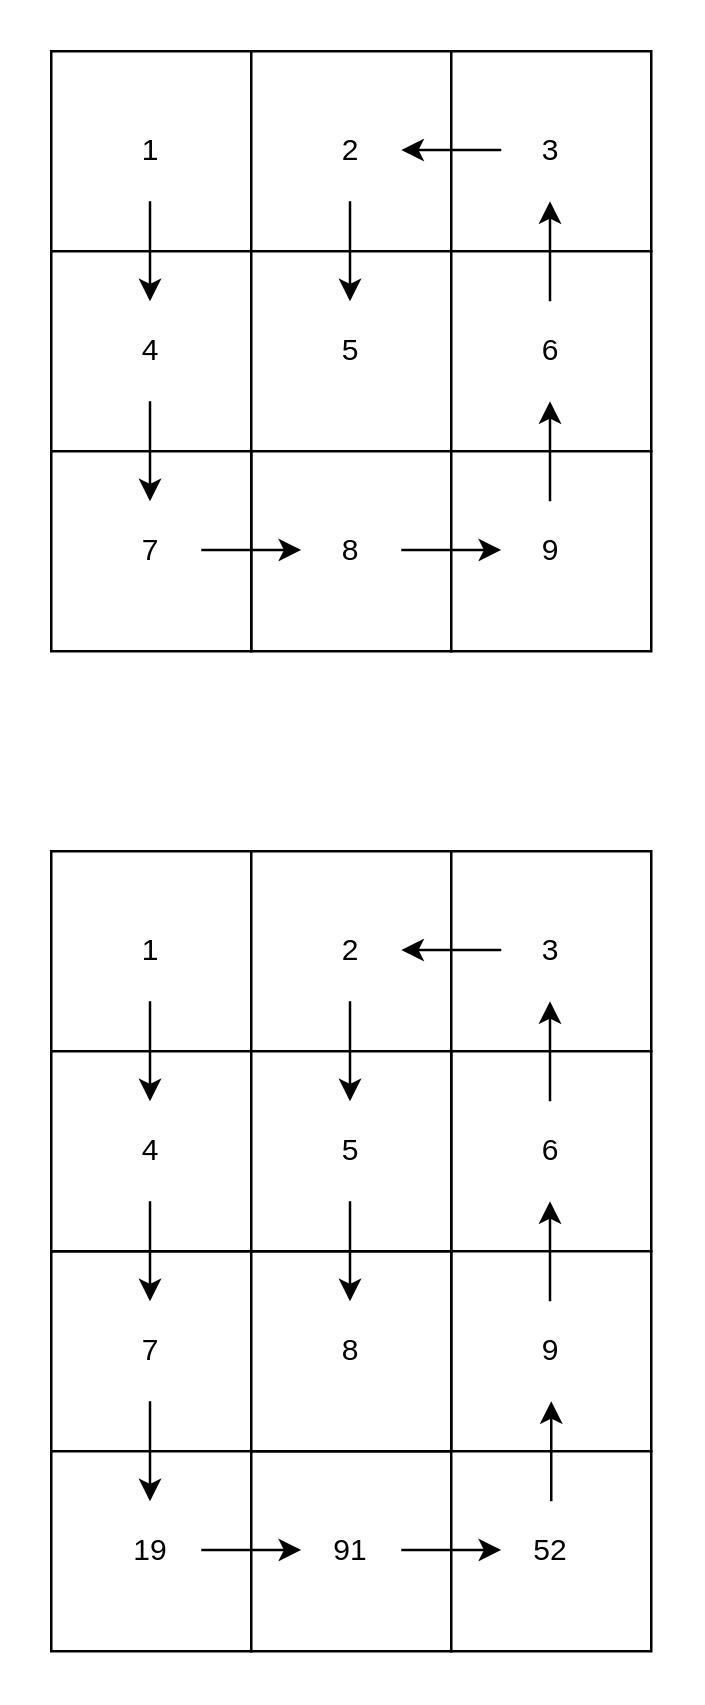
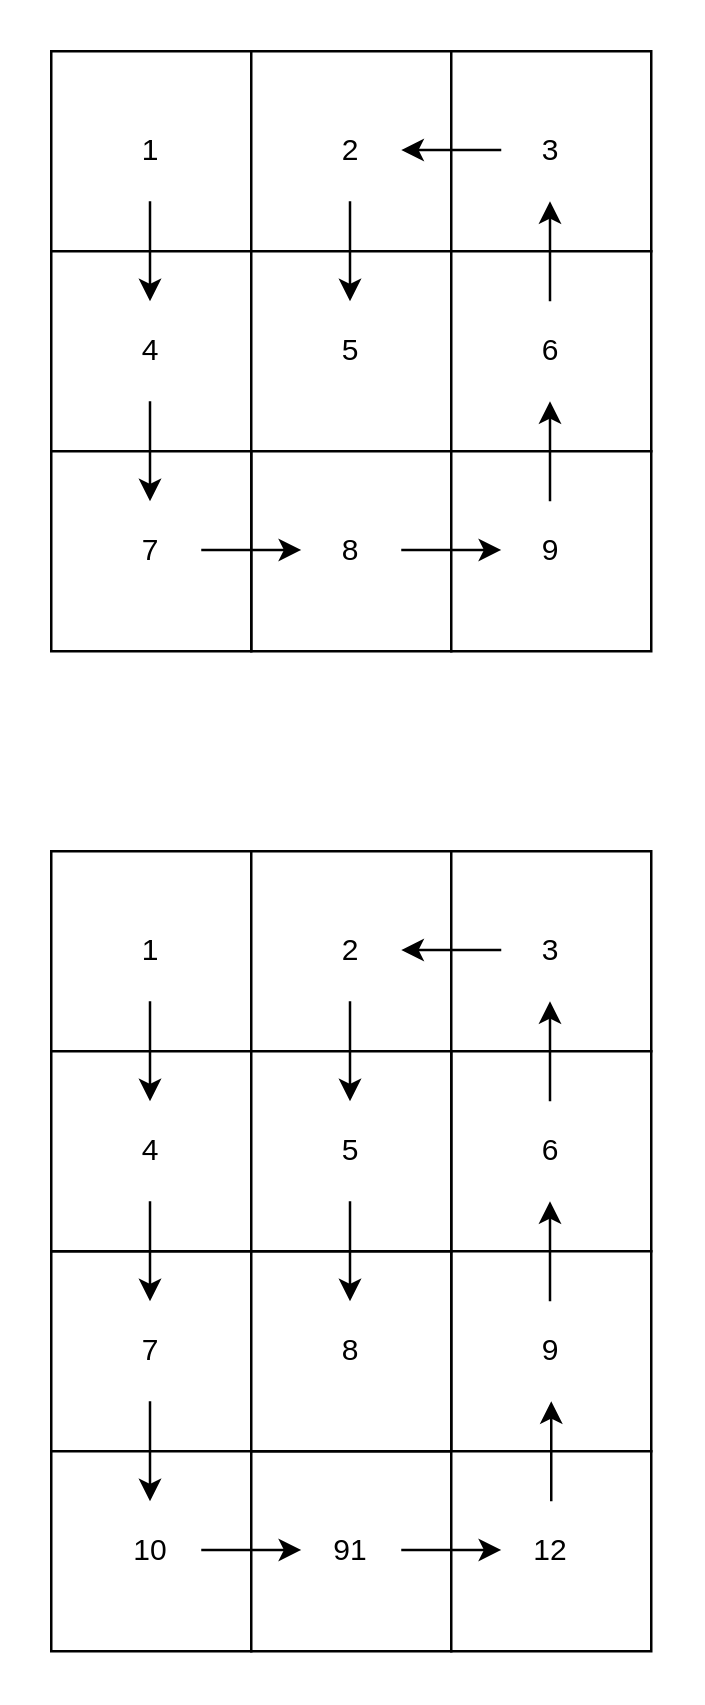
(151, 1551) -> (151, 1551)
(551, 1551) -> (551, 1551)
